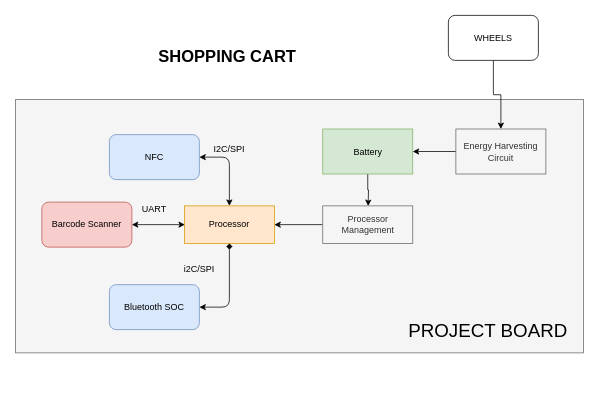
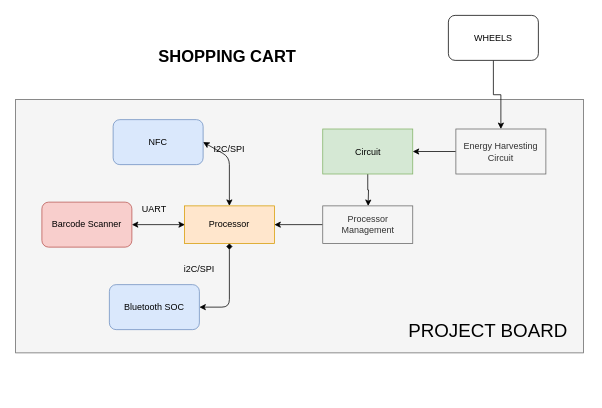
(368, 152) -> (368, 152)
(154, 157) -> (158, 142)
